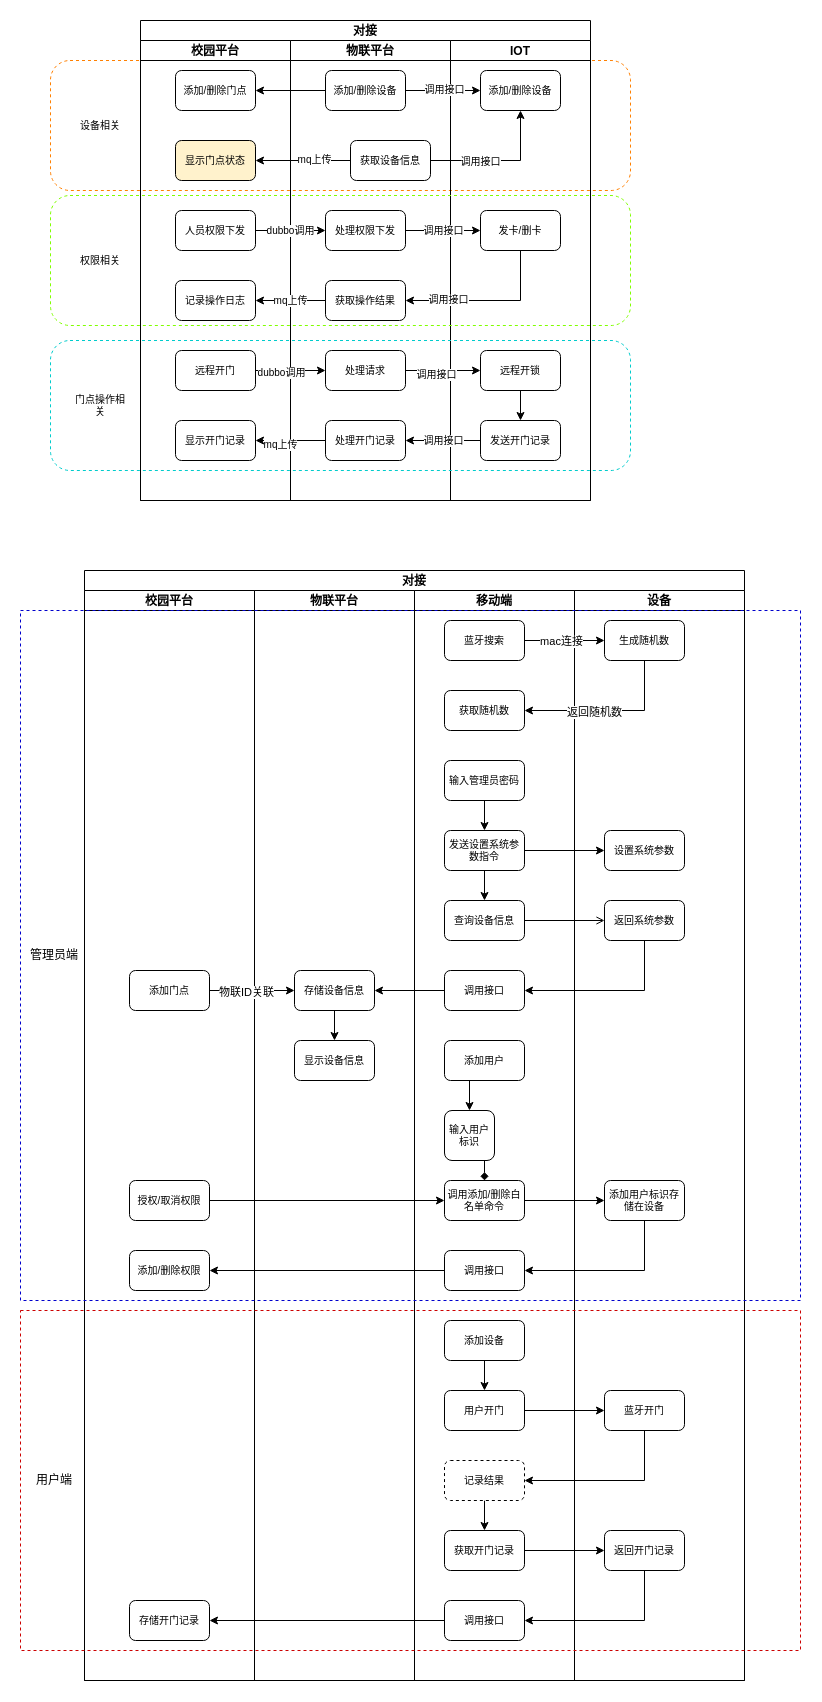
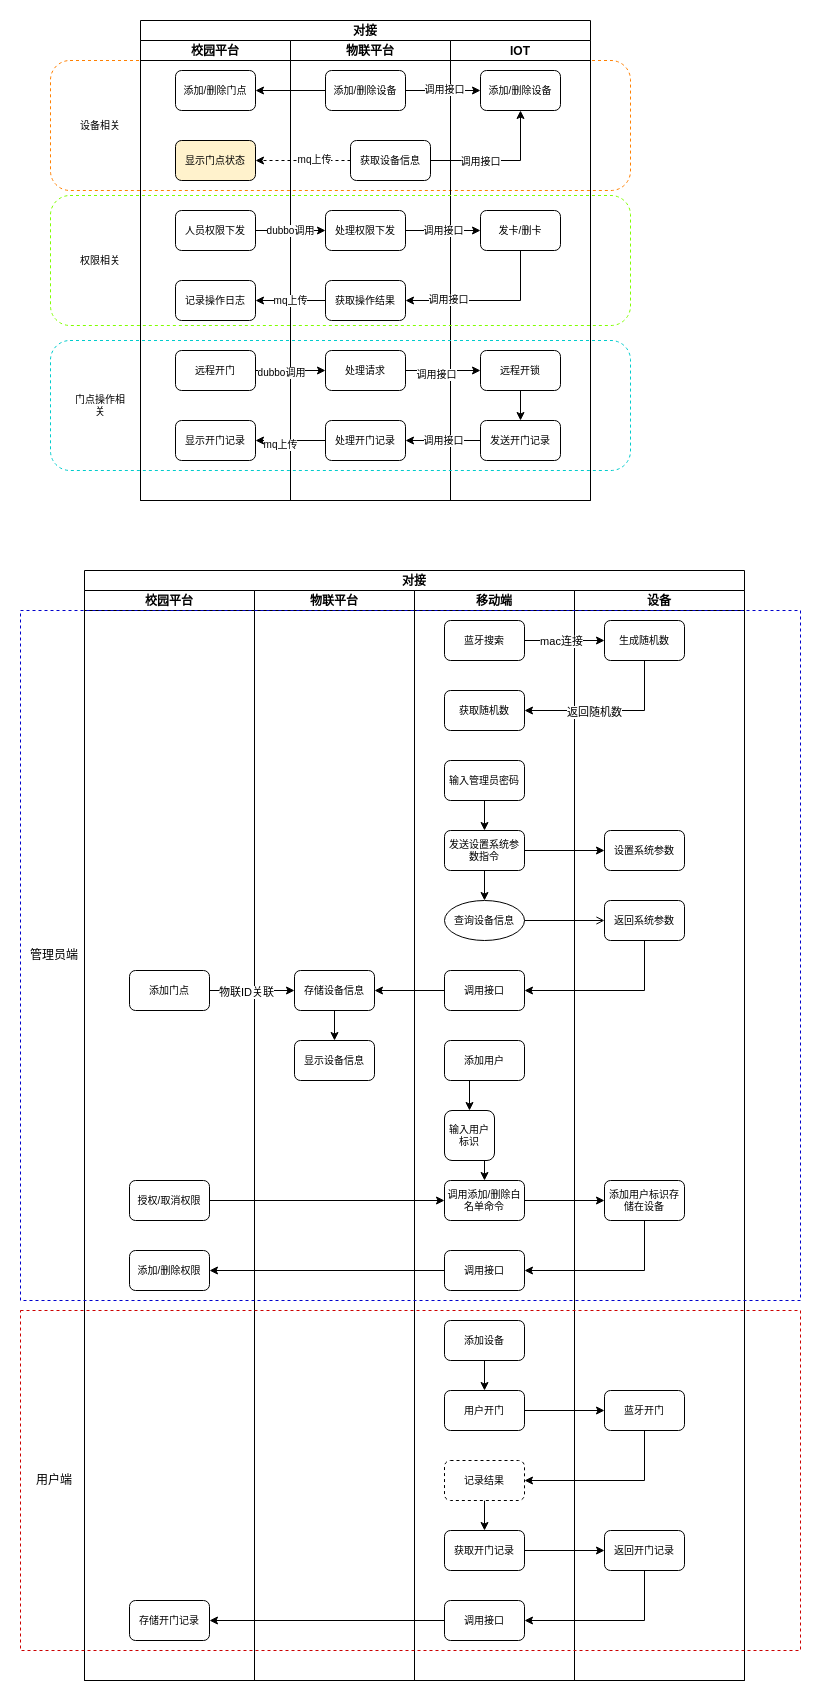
(281, 161) -> (281, 161)
(485, 921) -> (485, 921)
(485, 1172) -> (485, 1172)
